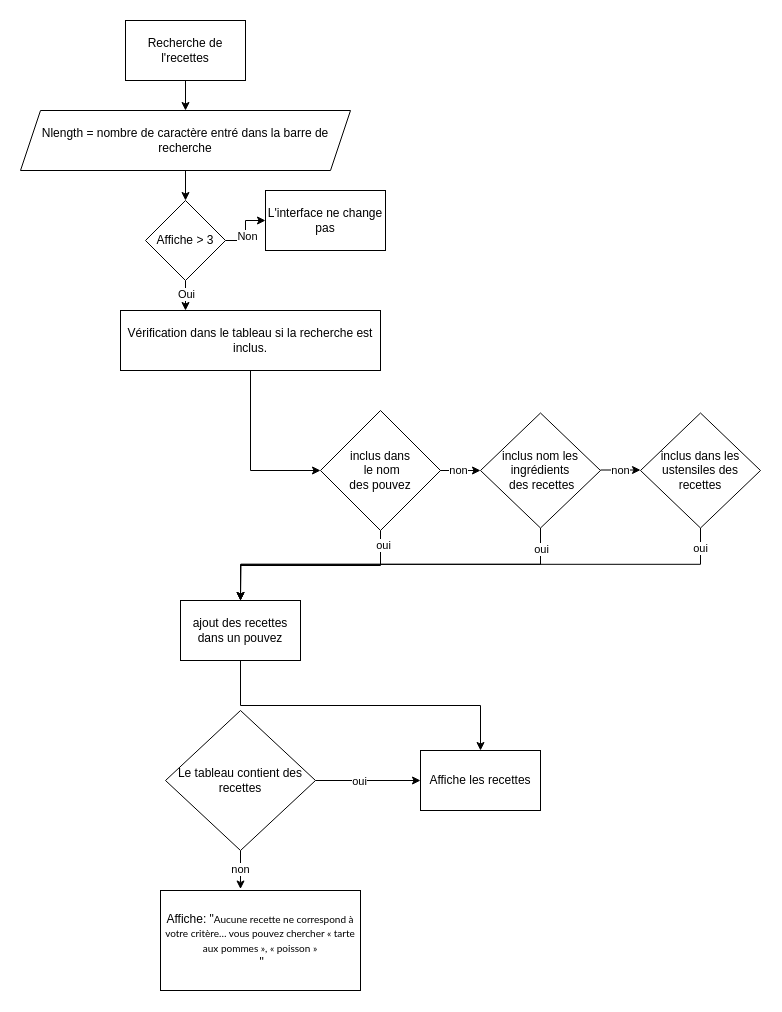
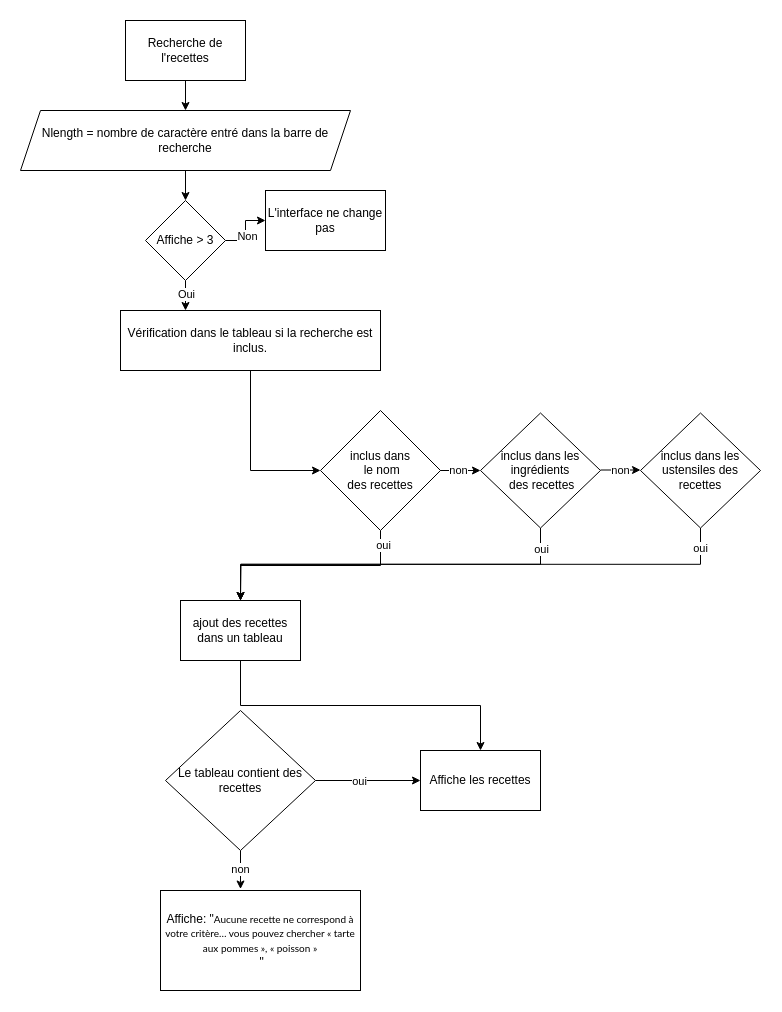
(381, 471) -> (381, 471)
(541, 471) -> (541, 471)
(241, 631) -> (241, 631)
